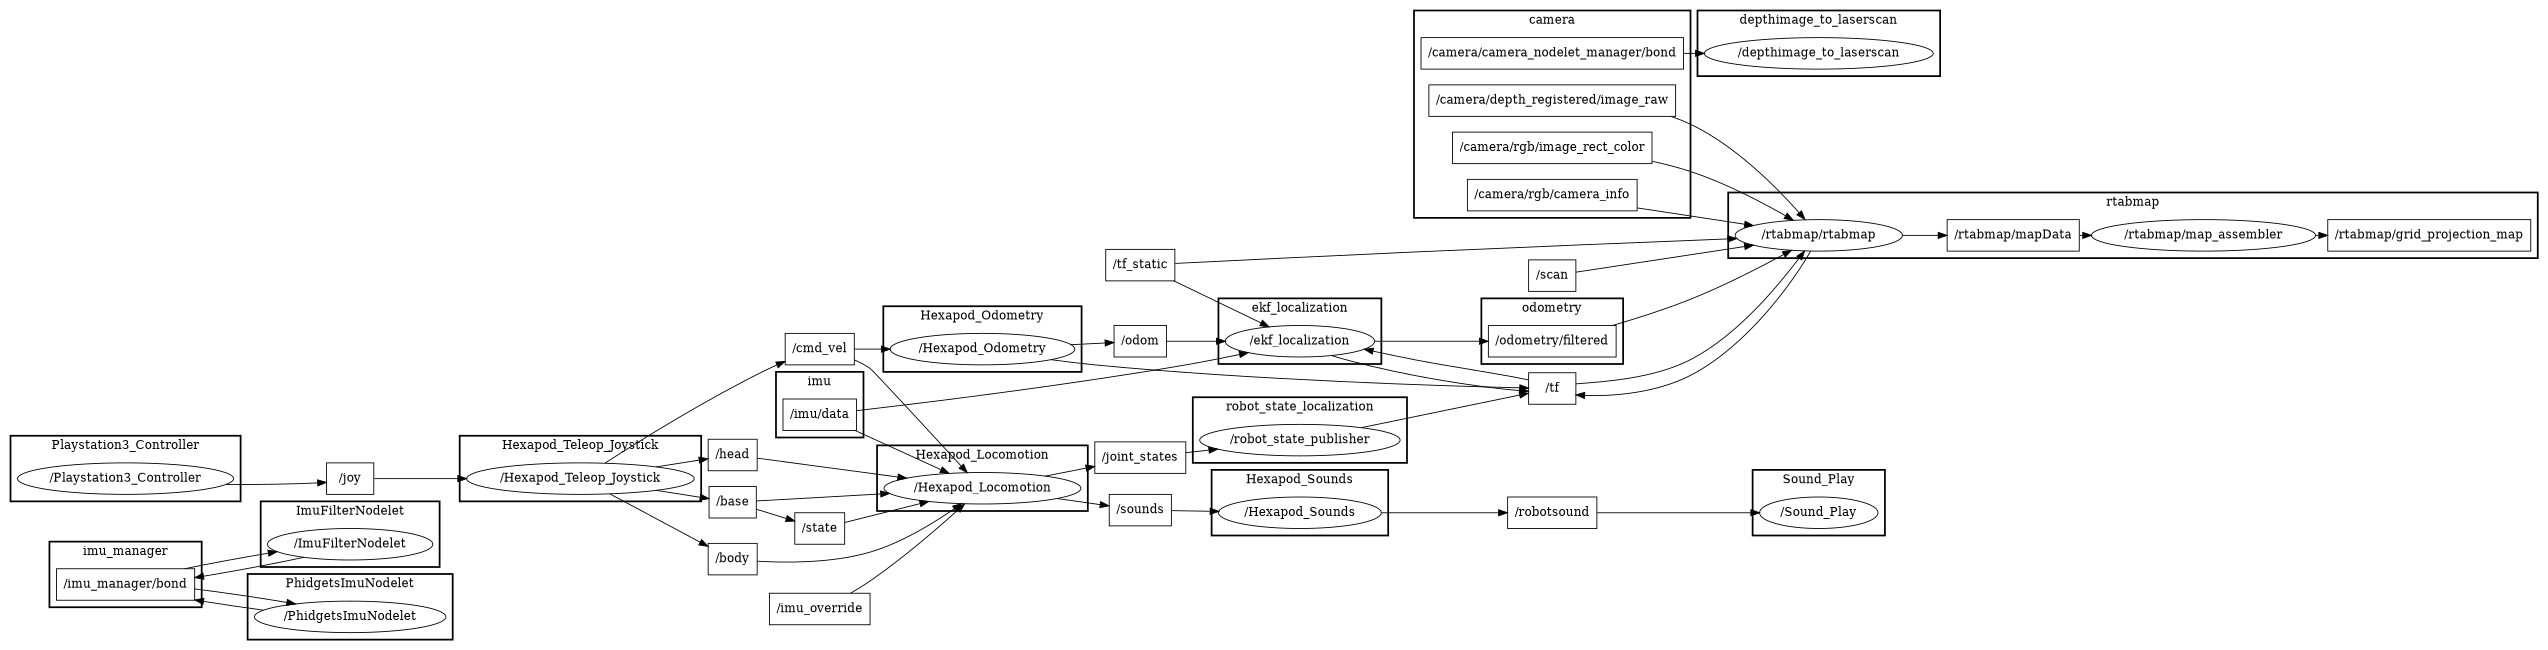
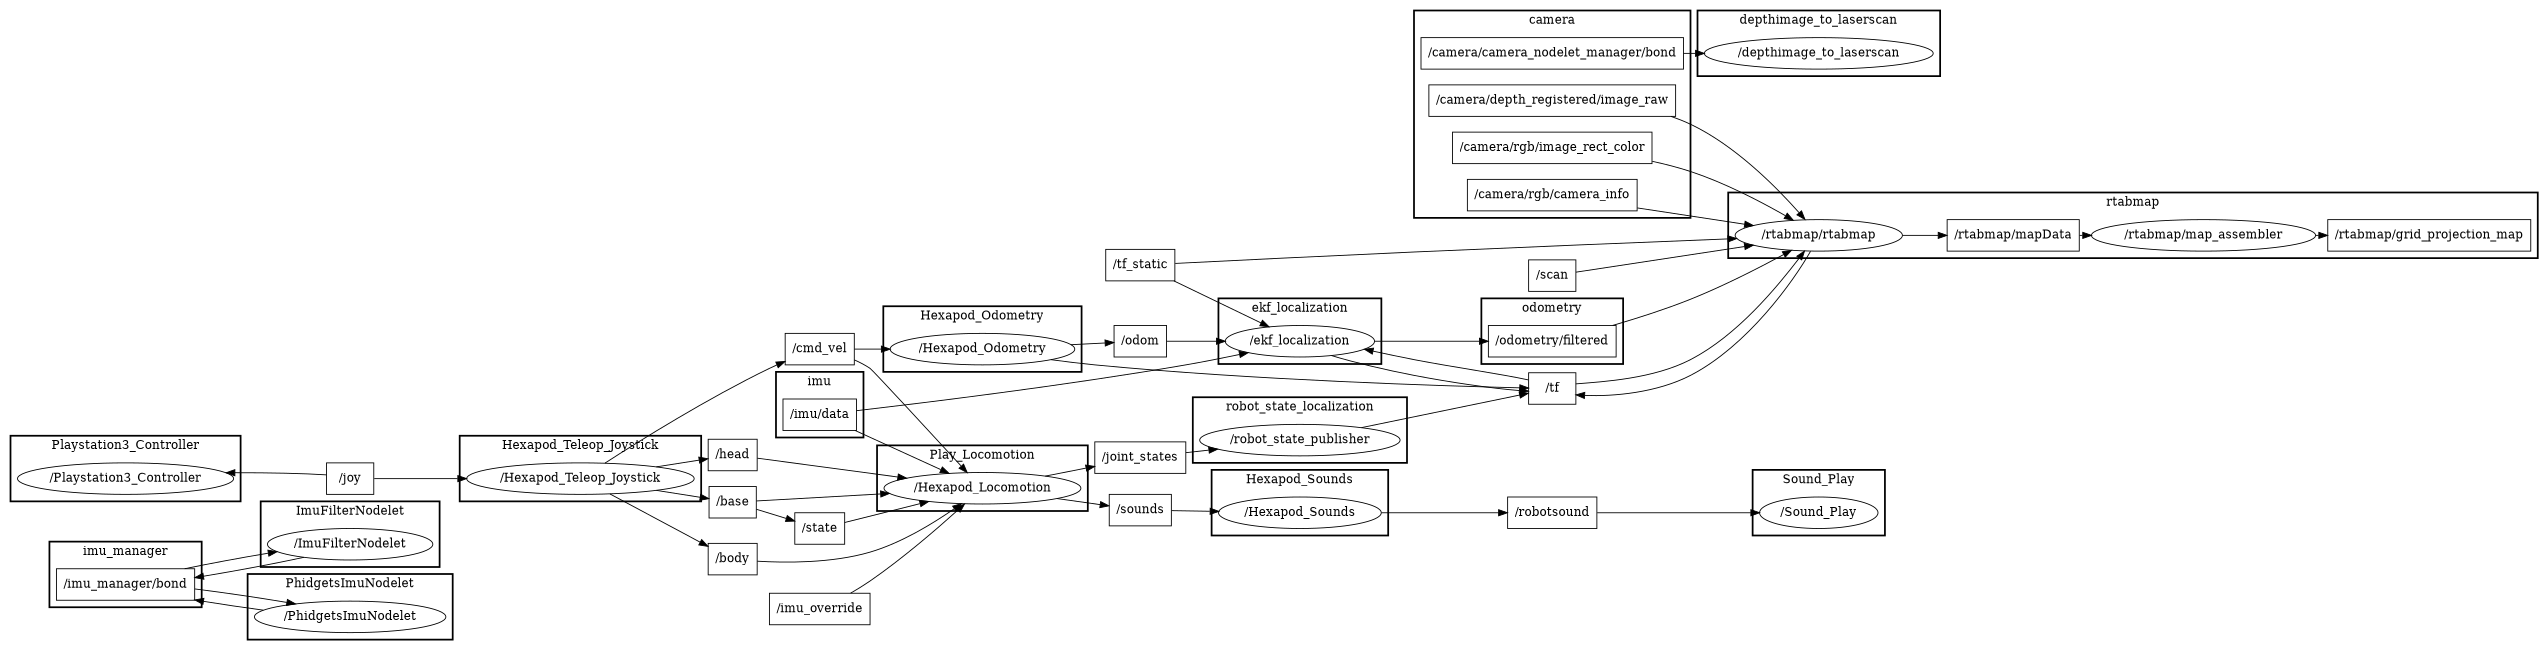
(982, 455) -> (982, 455)
(272, 484) -> (281, 473)
